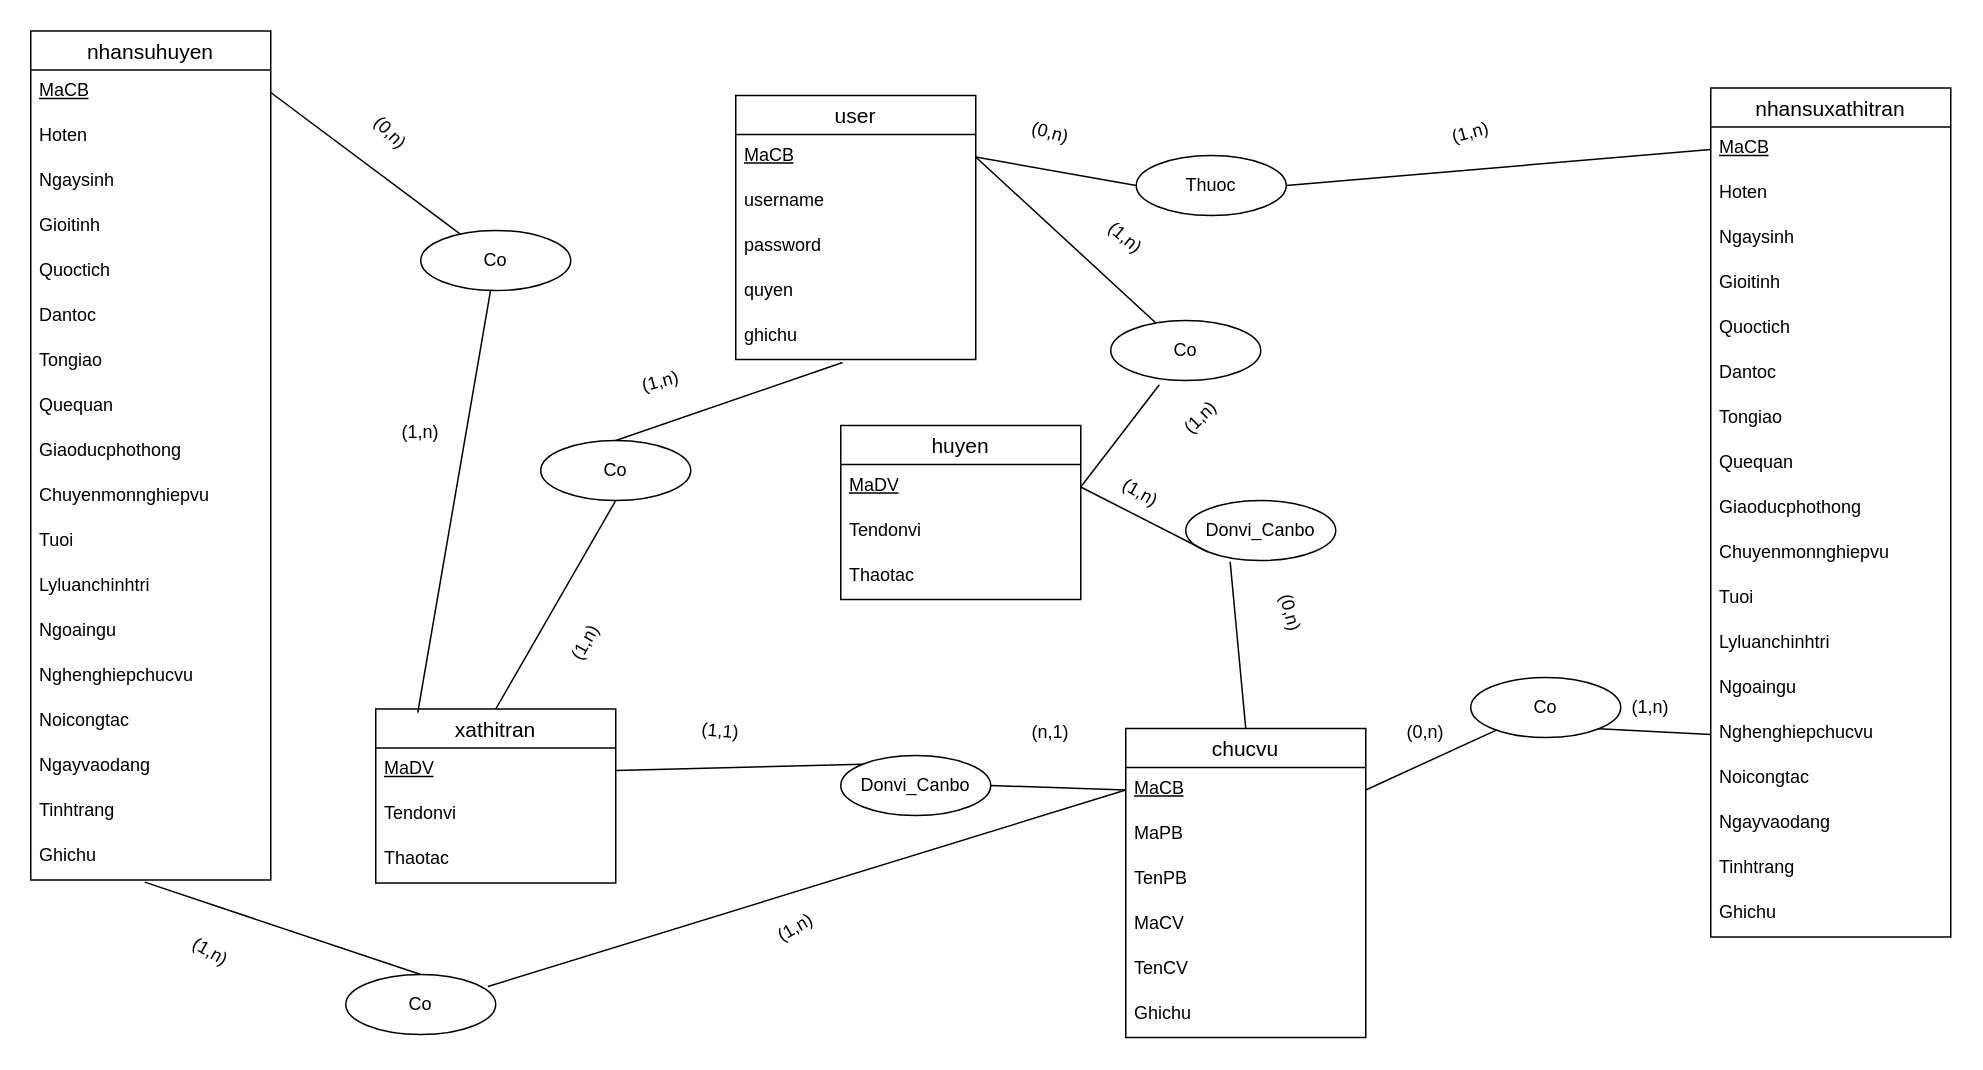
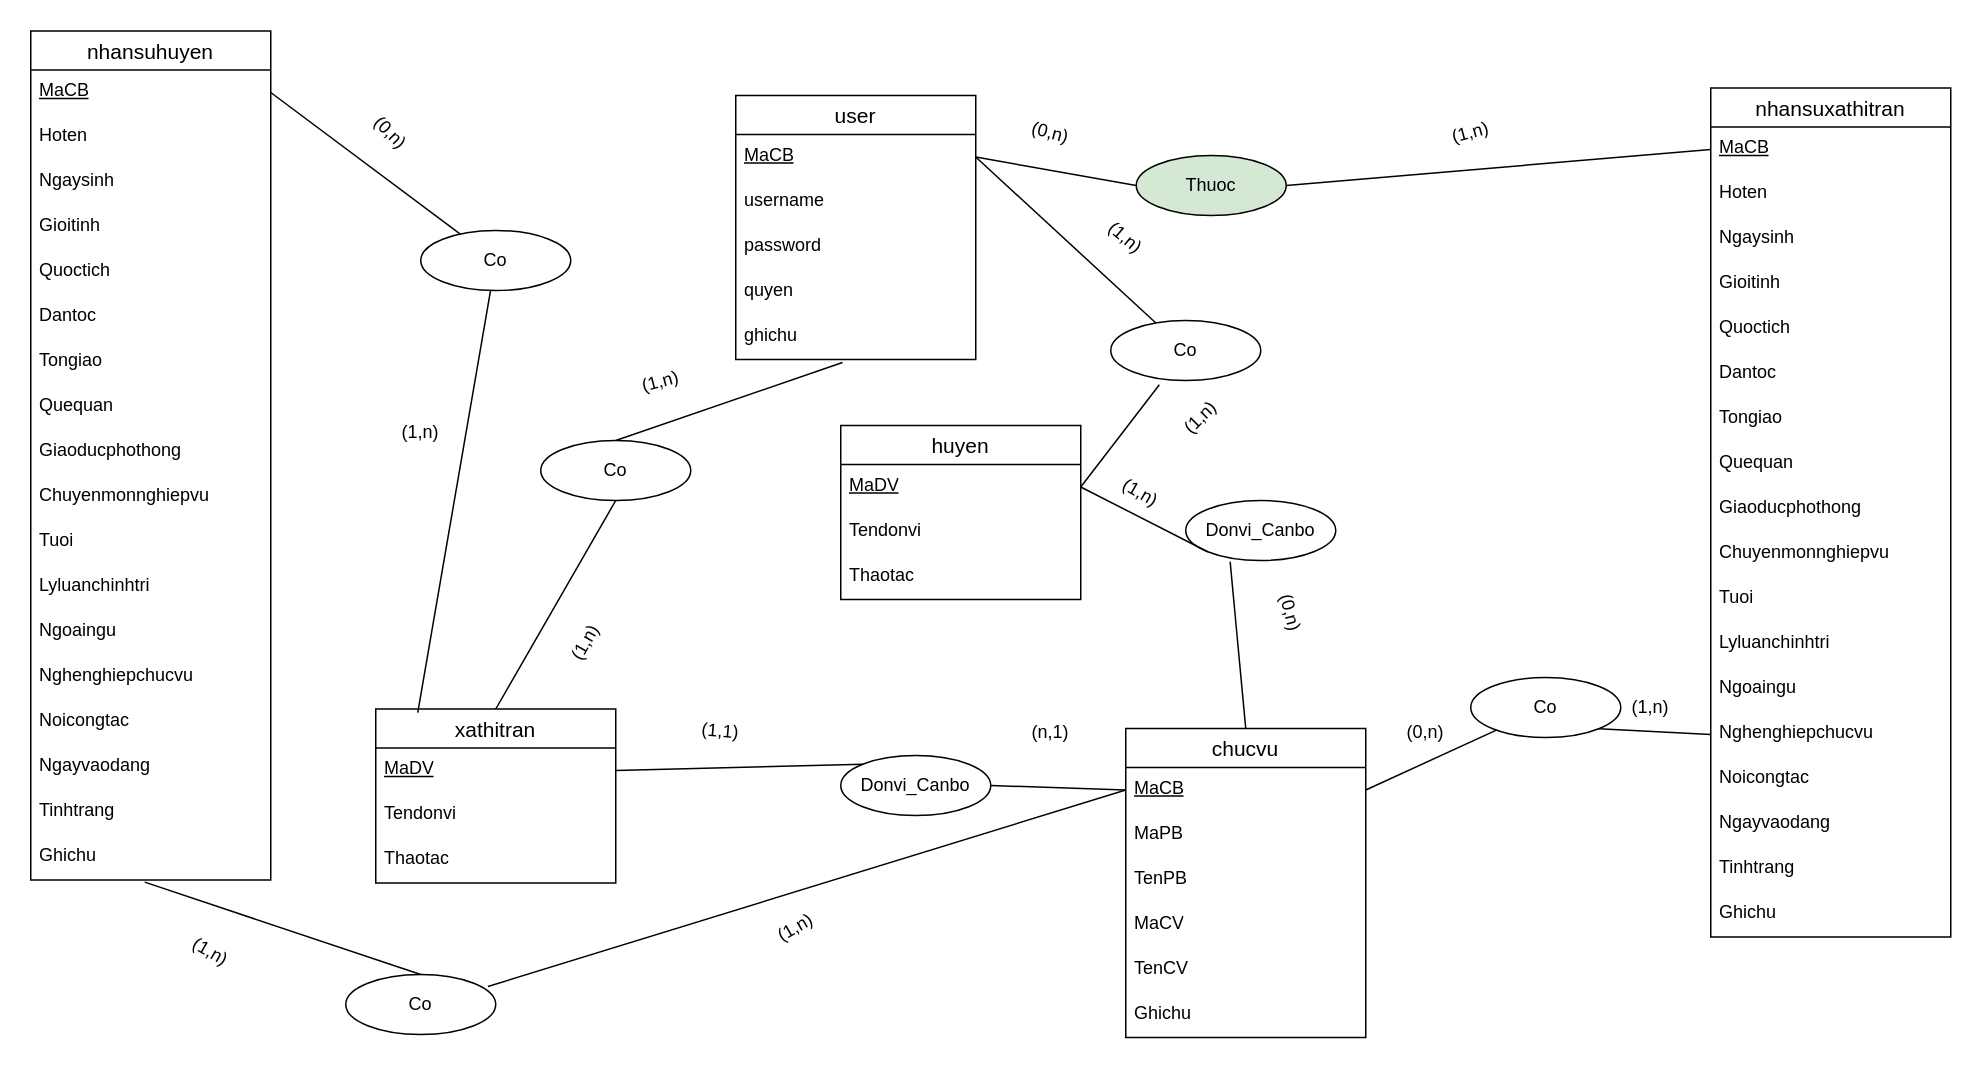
(1211, 185) -> (1211, 185)
